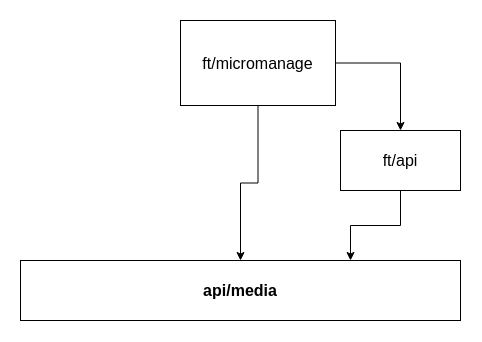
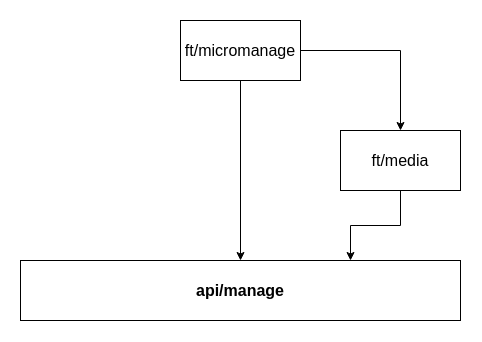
(258, 63) -> (241, 51)
(401, 161) -> (401, 161)
(241, 291) -> (241, 291)
